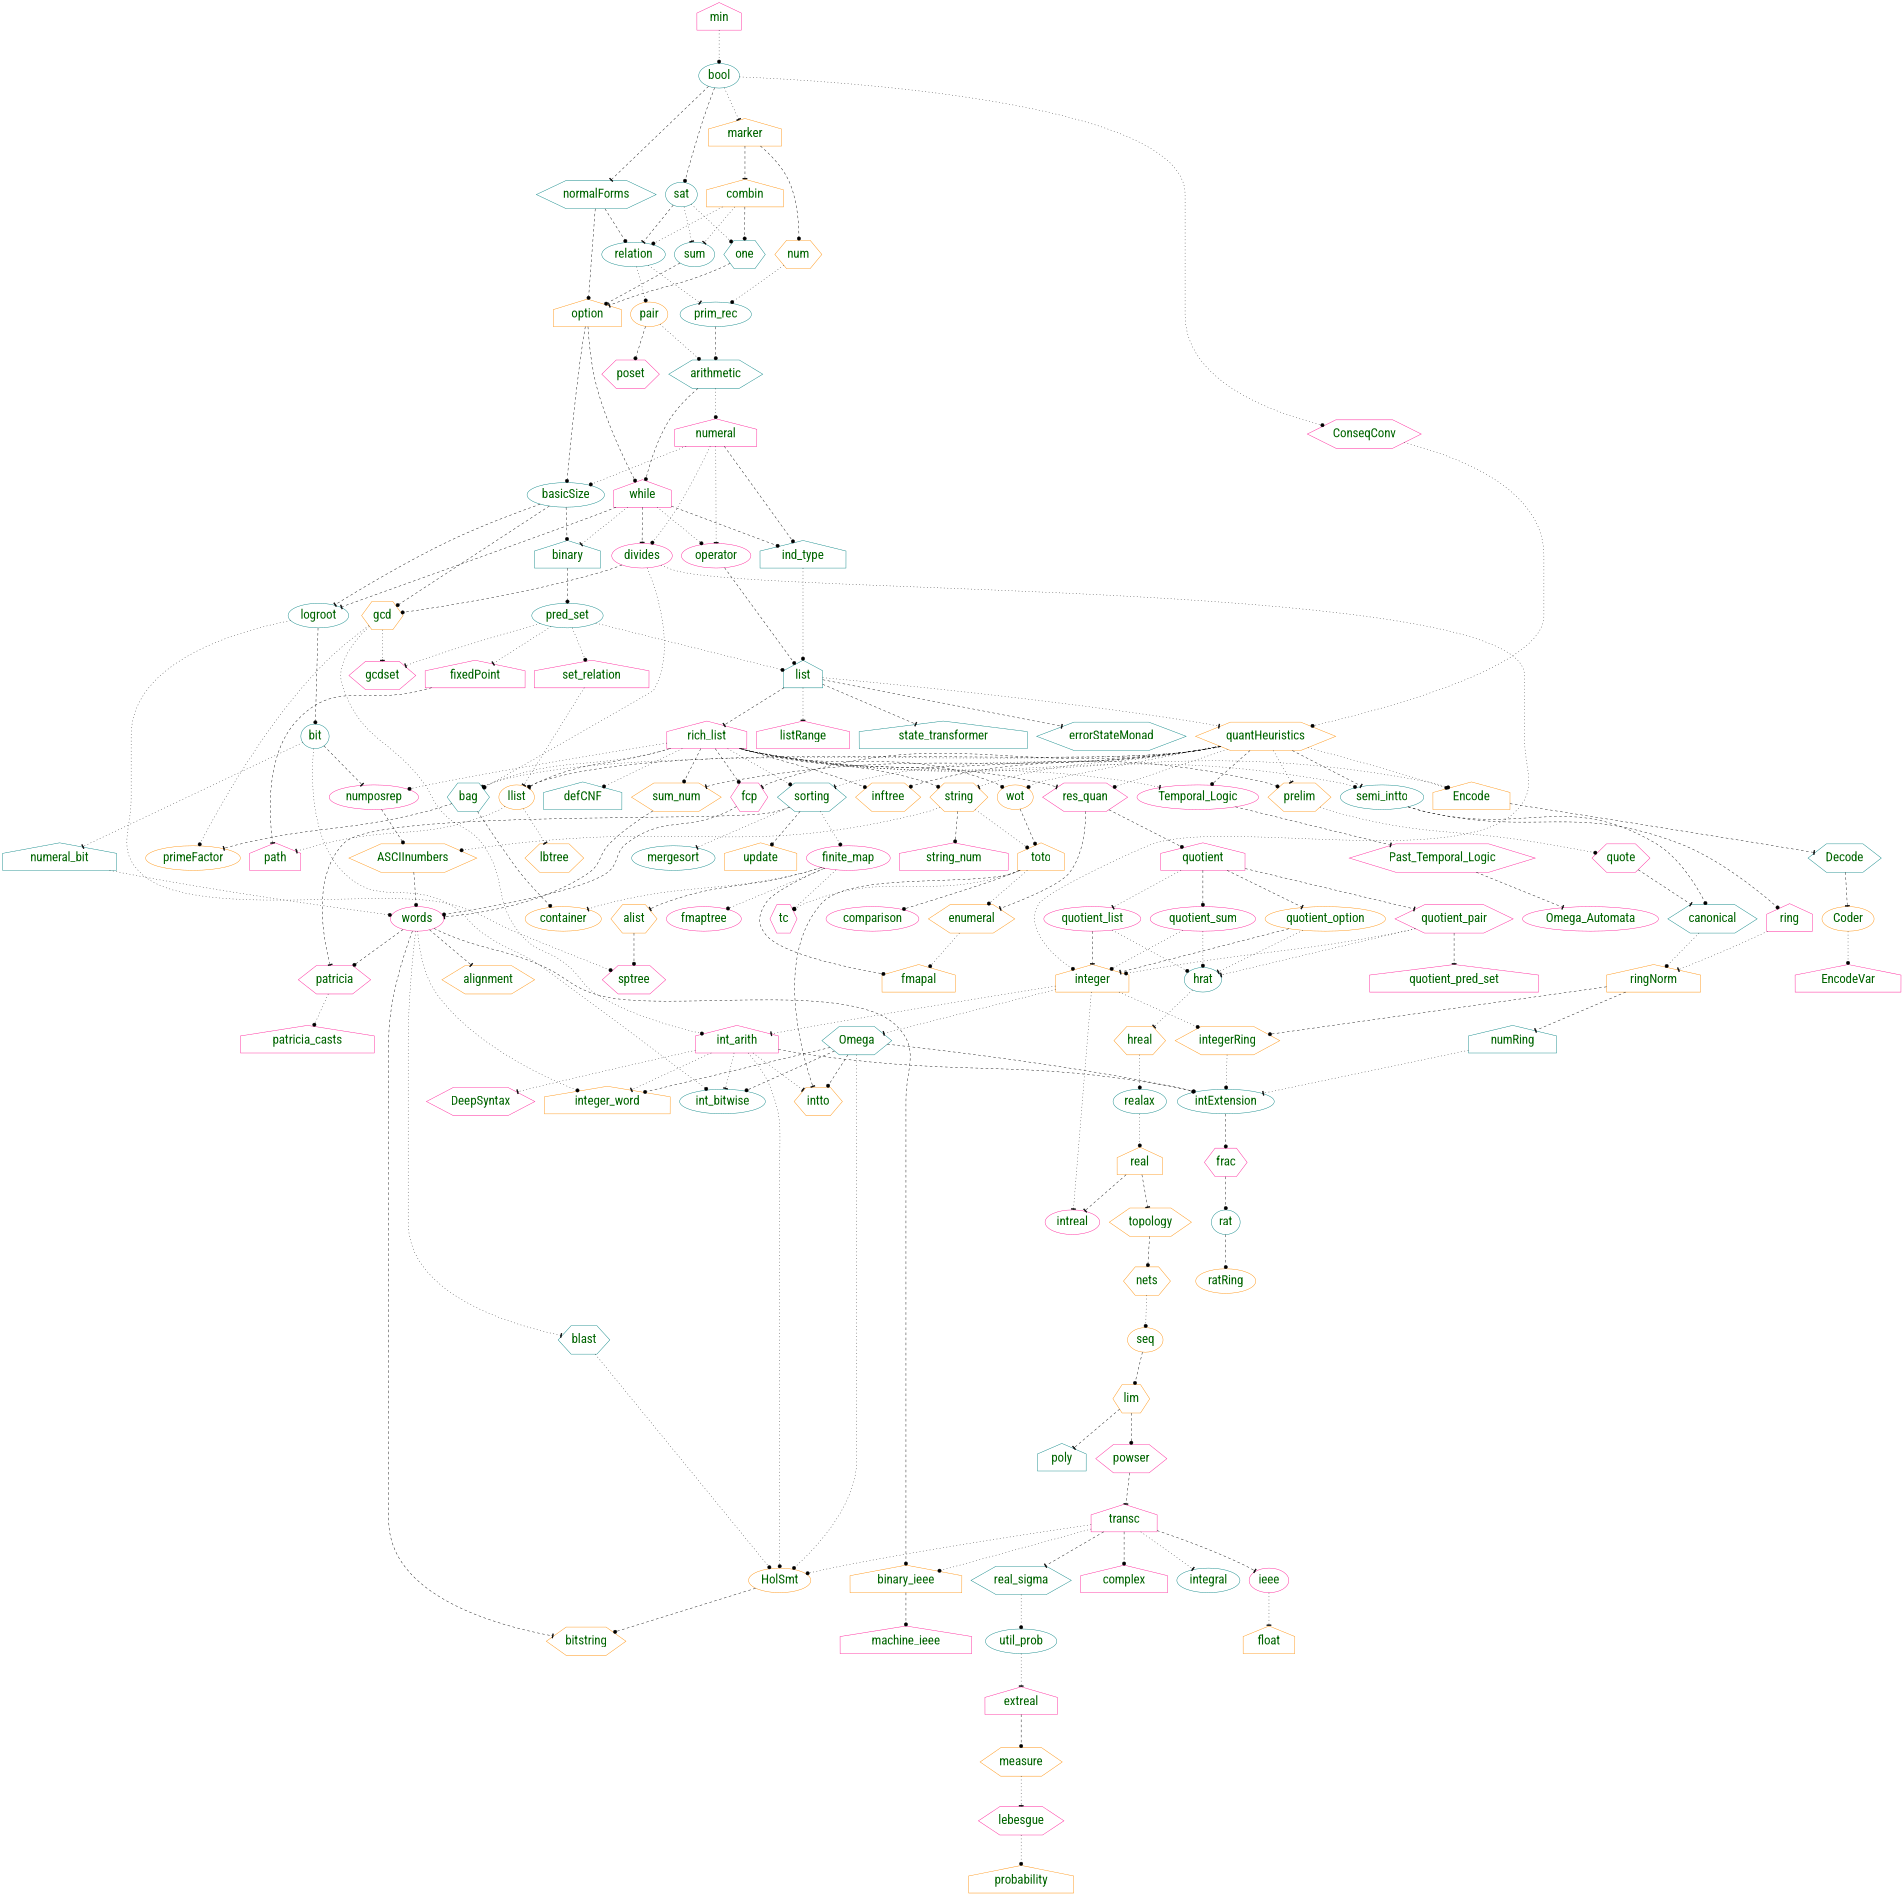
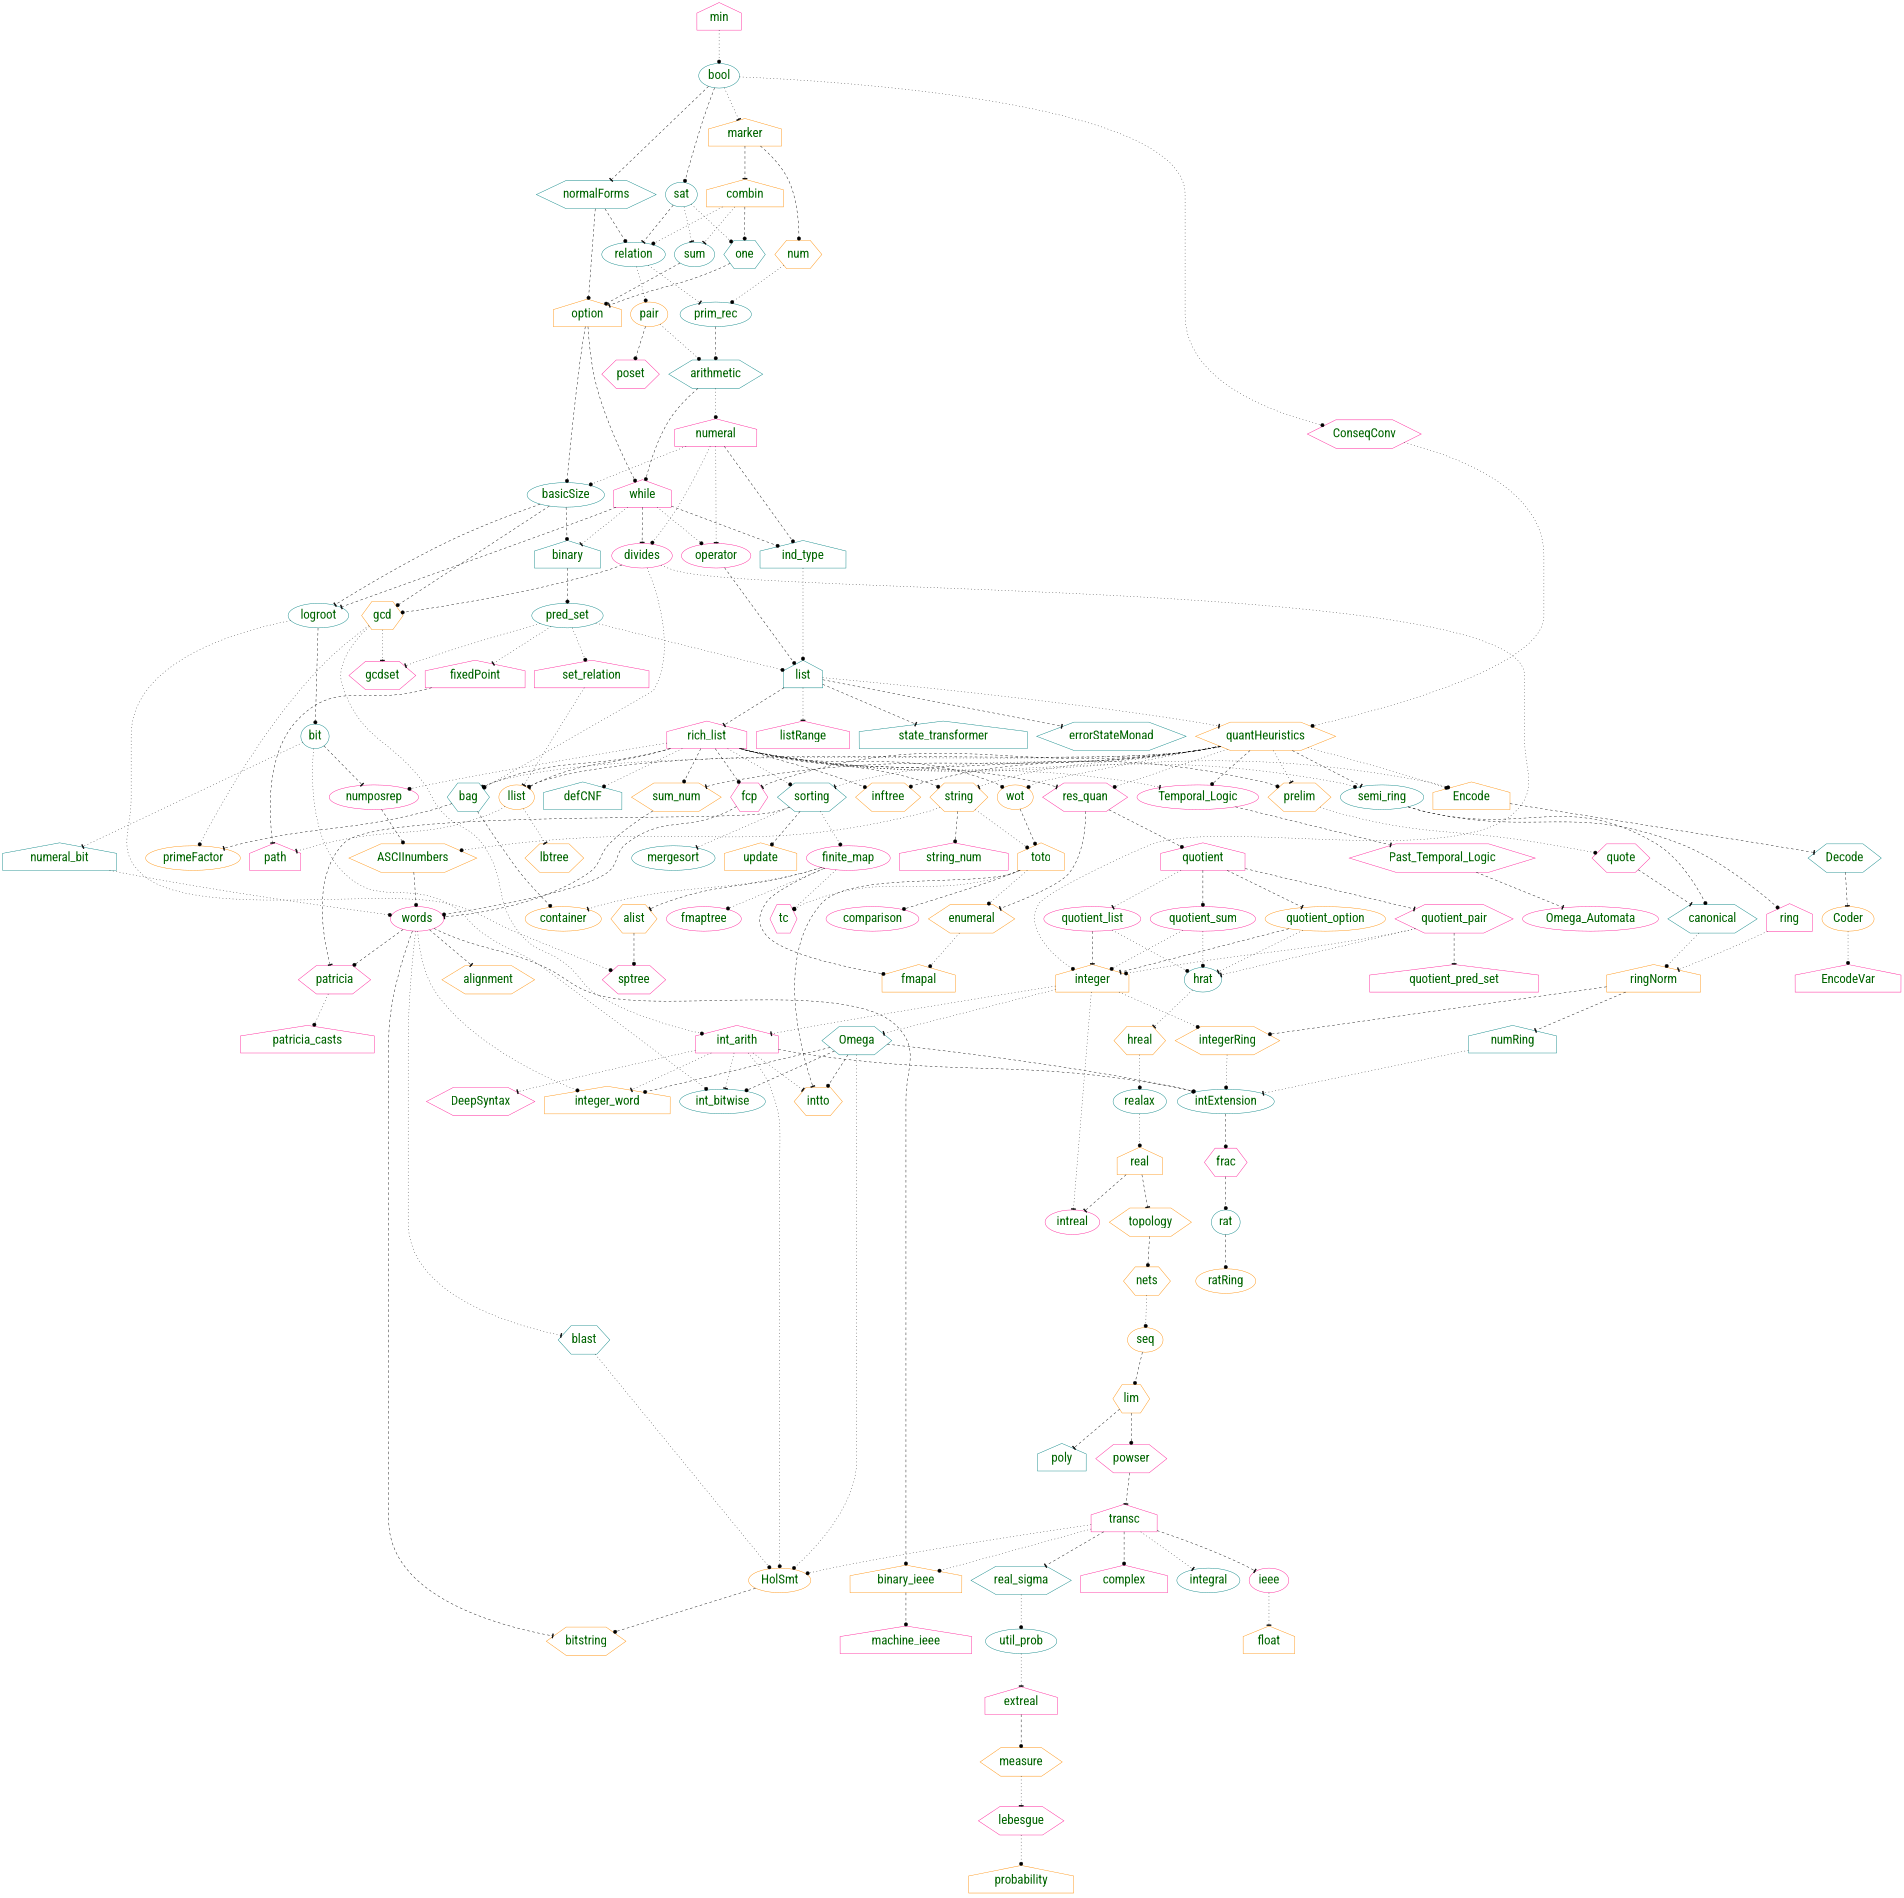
(577, 764) -> (577, 764)
(1382, 797) -> (1382, 797)
